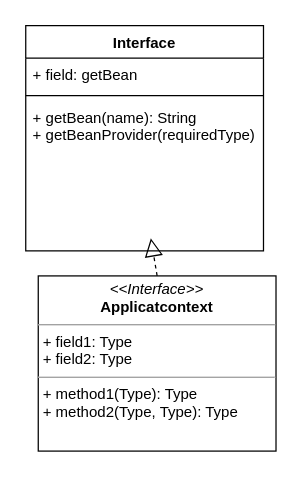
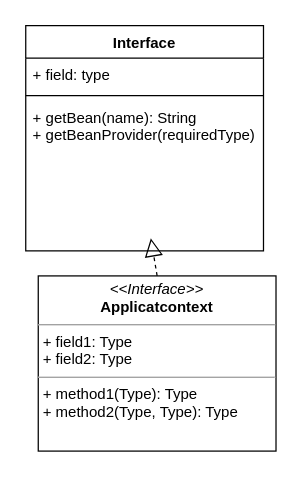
(90, 75) -> (77, 75)
